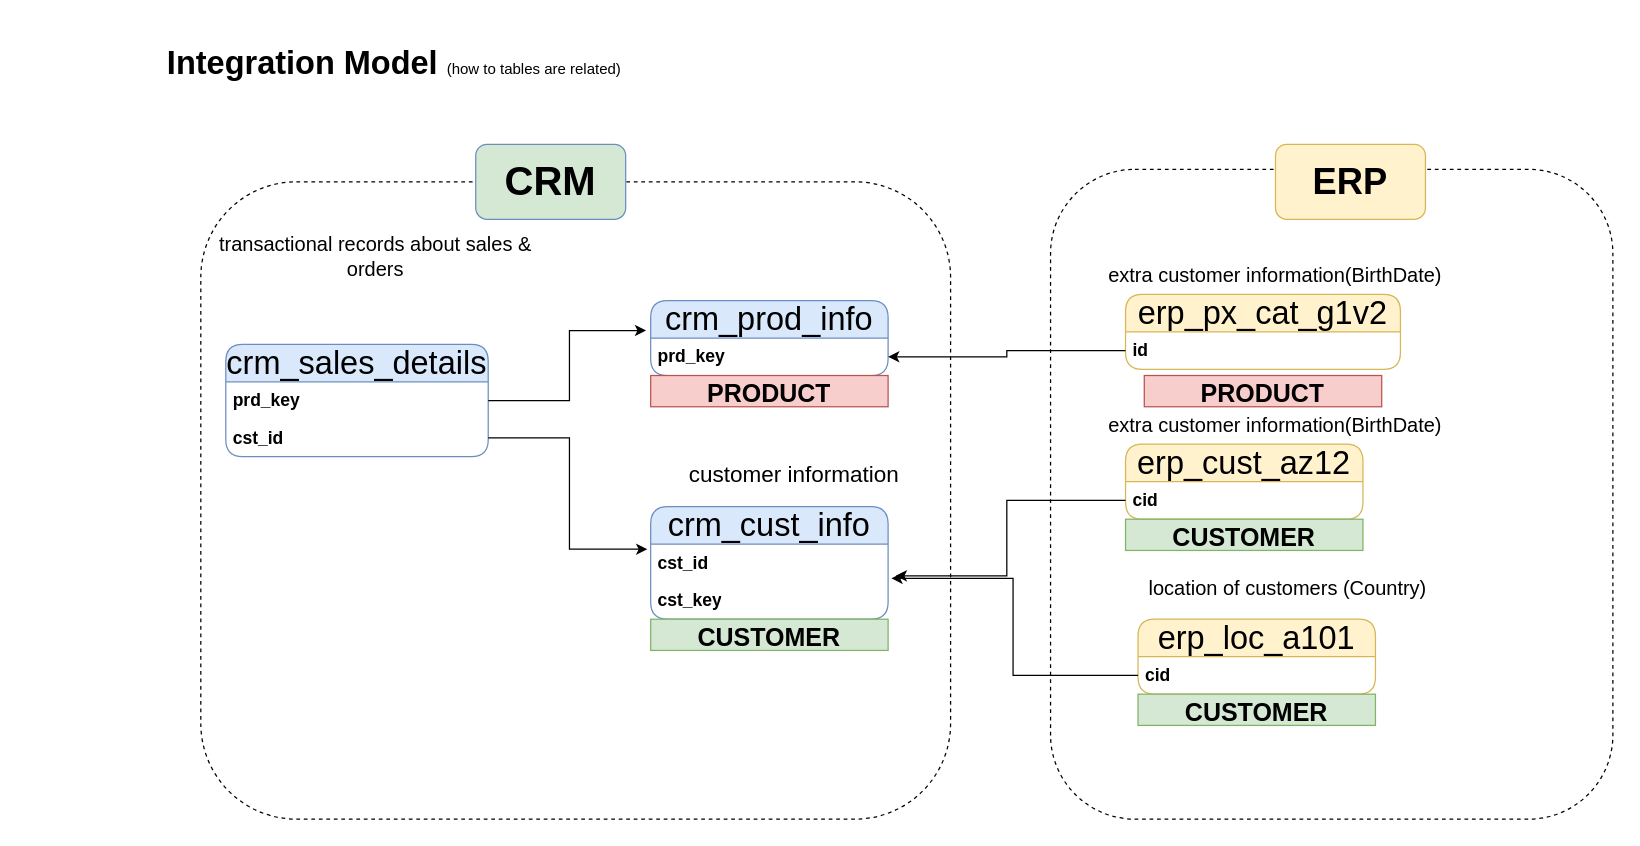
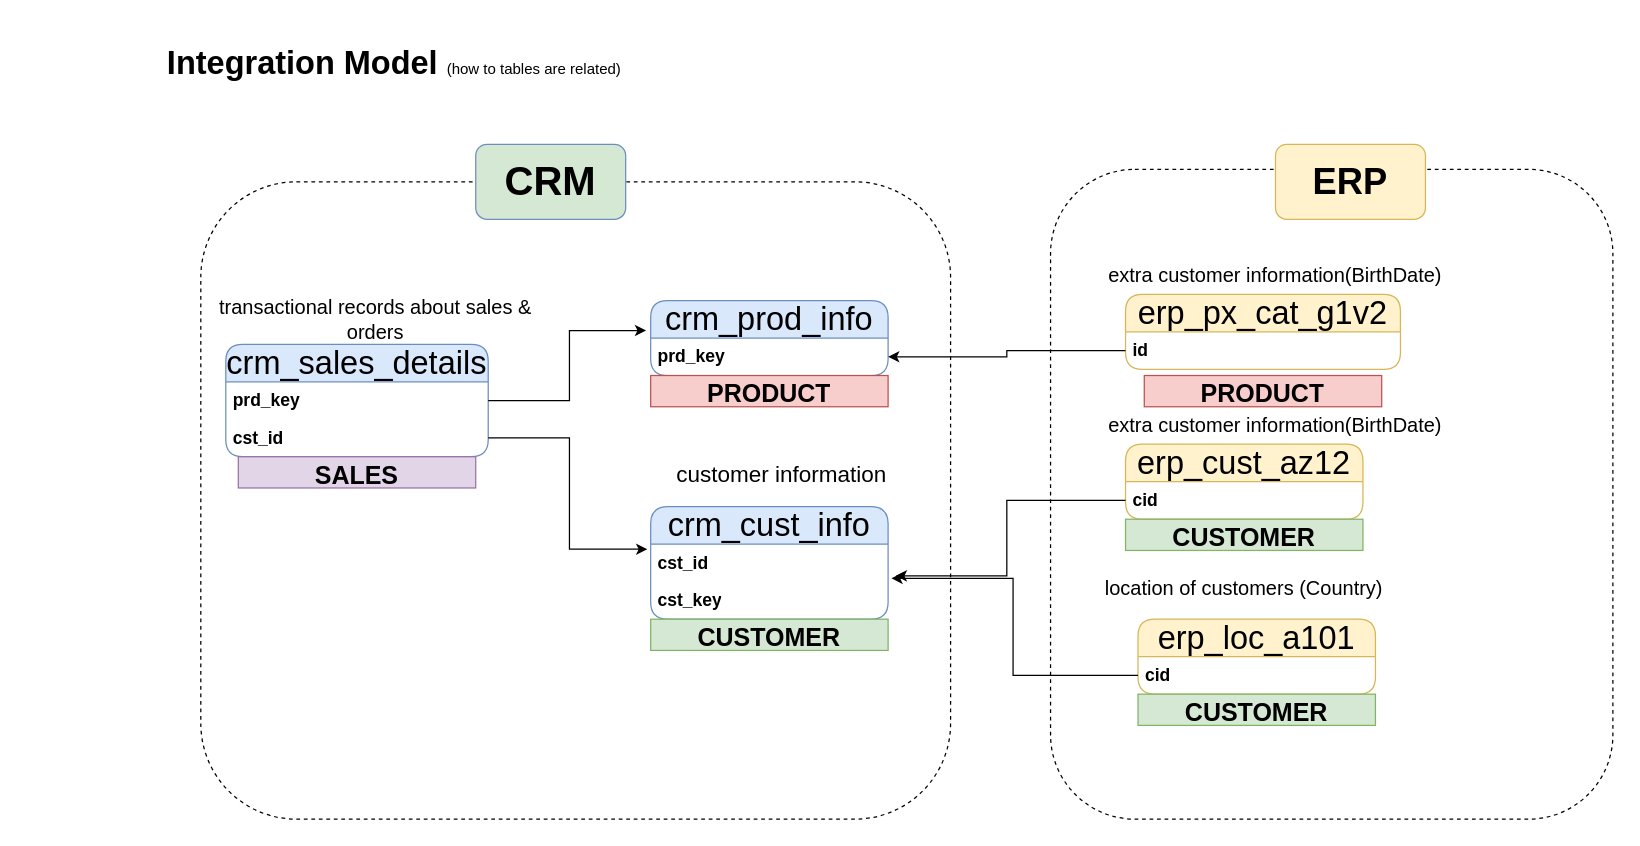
(376, 257) -> (376, 319)
none -> (357, 473)
(794, 476) -> (782, 476)
(1288, 588) -> (1244, 588)
